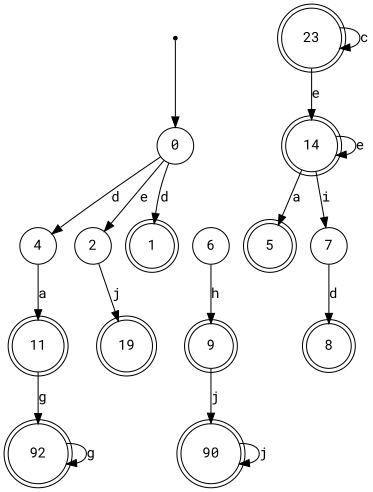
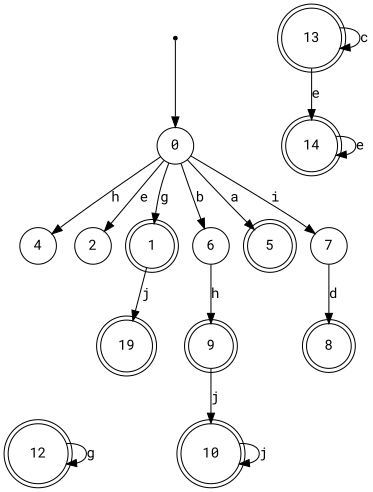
(312, 38) -> (312, 38)
none -> (191, 192)
(292, 193) -> (217, 191)
(320, 194) -> (249, 191)
(116, 198) -> (116, 198)
(165, 198) -> (165, 198)
(107, 288) -> (141, 289)
(38, 346) -> none
(38, 454) -> (38, 454)
(211, 454) -> (211, 454)
